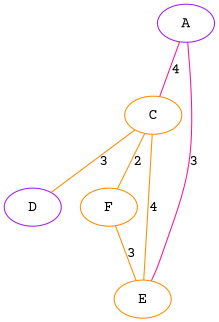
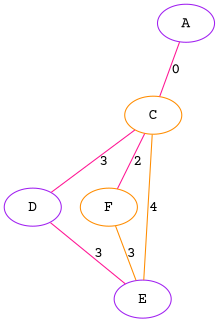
(176, 69) -> (176, 69)
(93, 161) -> (93, 161)
(131, 161) -> (131, 161)
(189, 164) -> (88, 253)
(143, 299) -> (143, 299)
